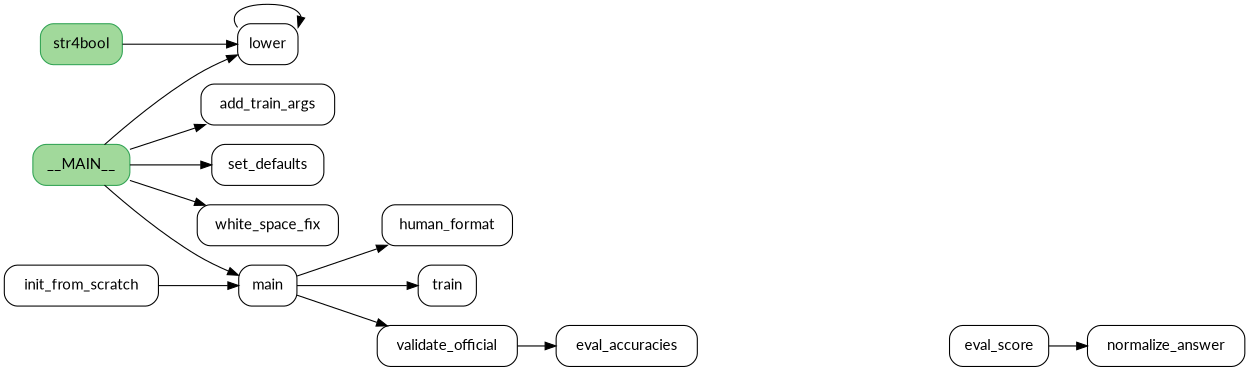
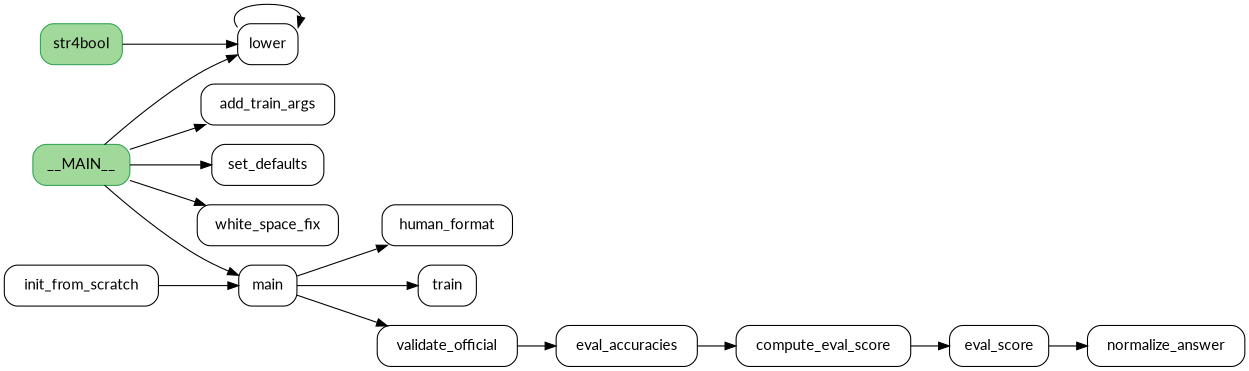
none -> (823, 346)
